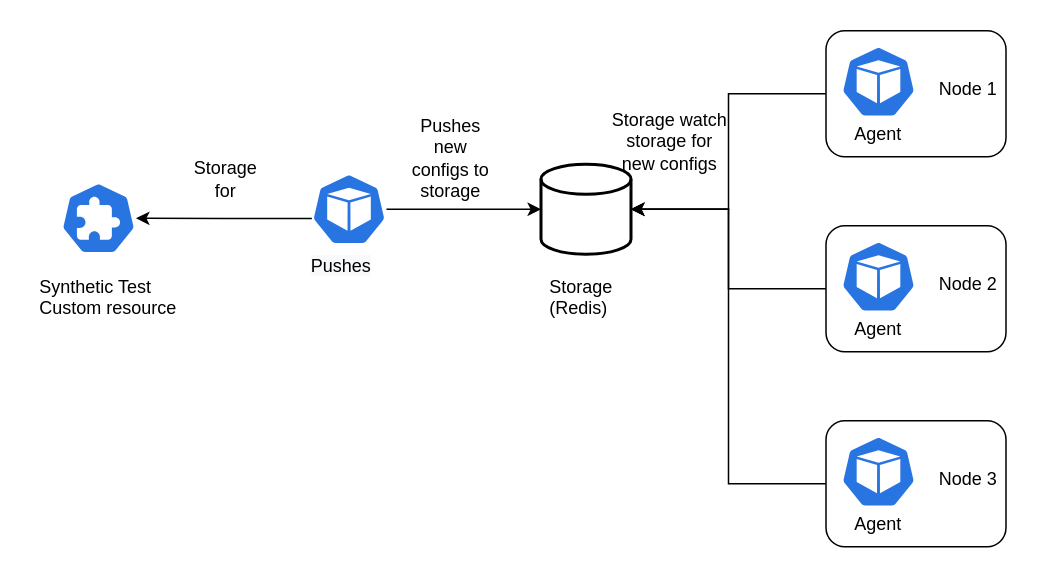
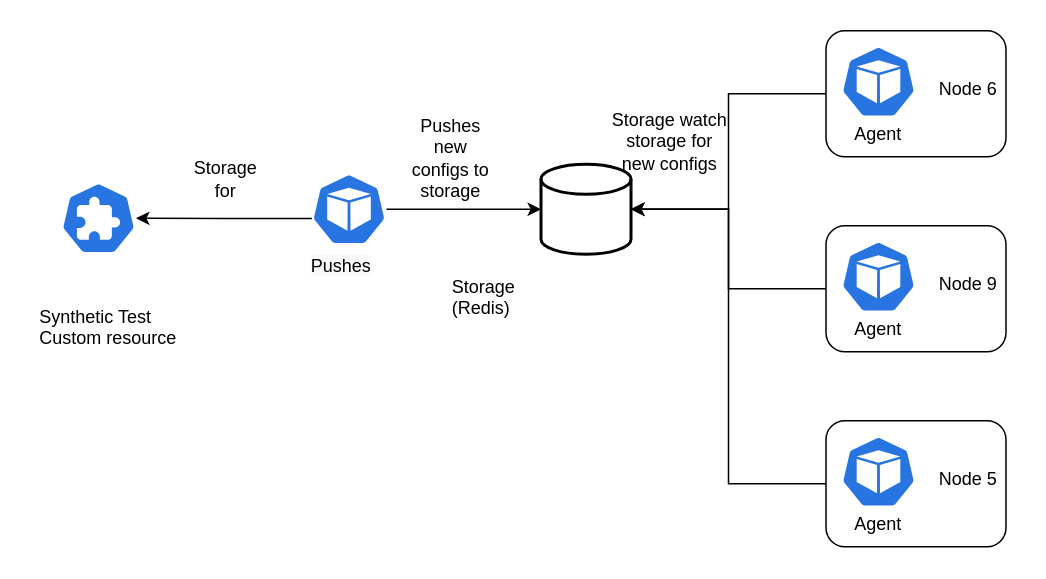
(968, 89) -> (968, 89)
(968, 284) -> (968, 284)
(121, 289) -> (121, 319)
(586, 289) -> (488, 289)
(968, 479) -> (968, 479)
